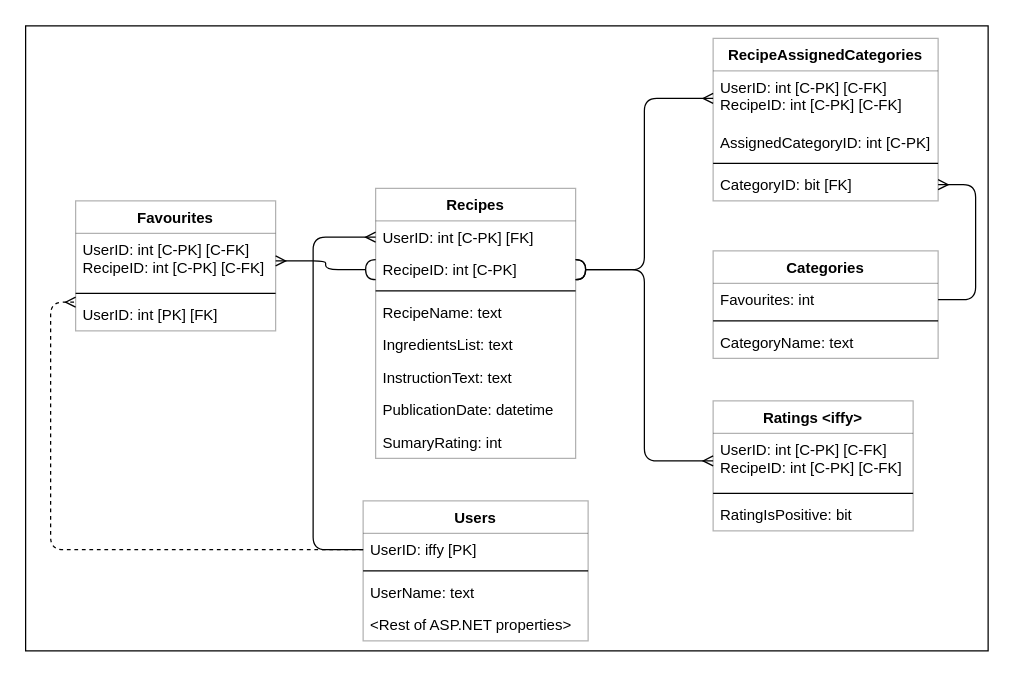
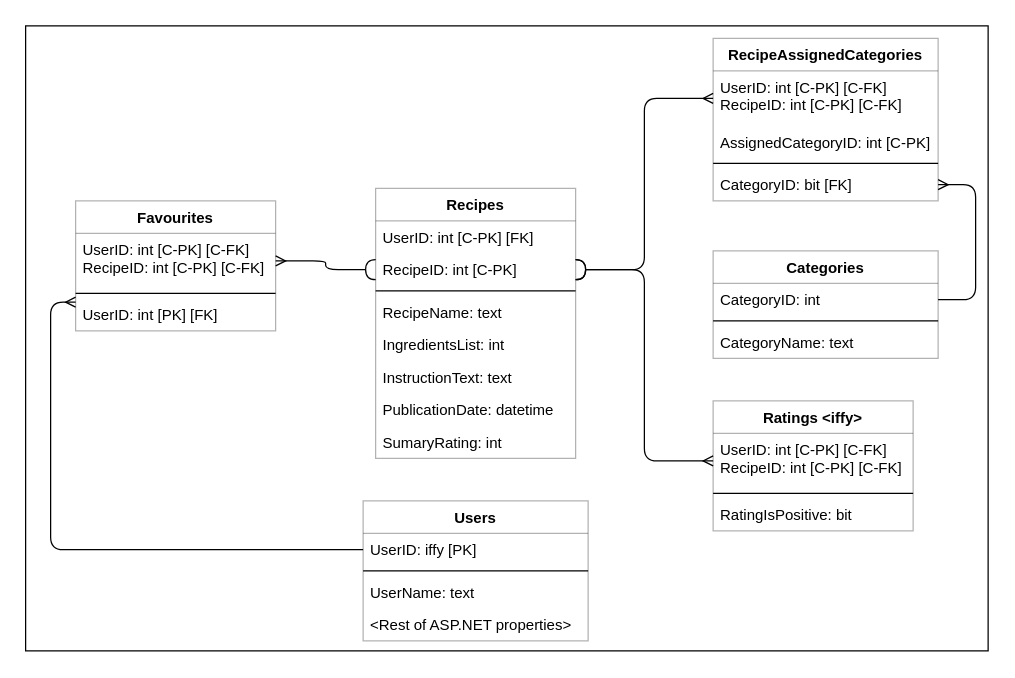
(775, 300) -> (777, 300)
(463, 345) -> (457, 345)
(313, 367) -> none
(61, 549) -> (61, 549)
